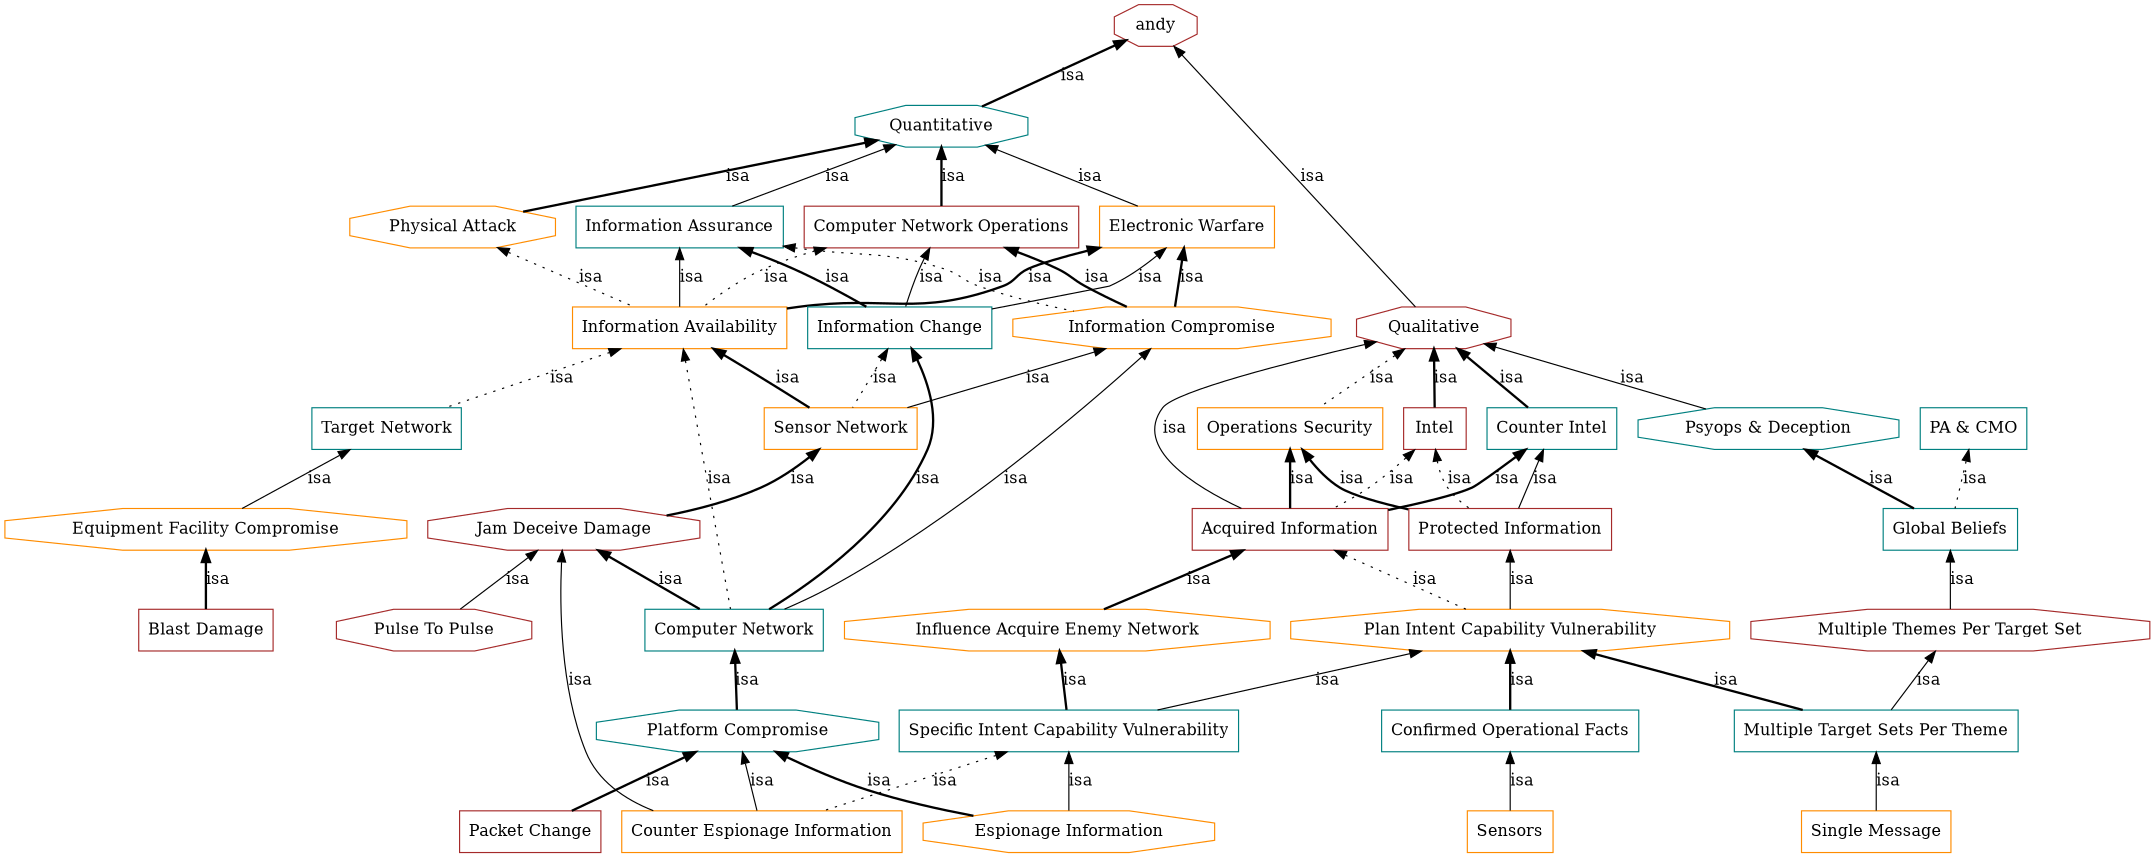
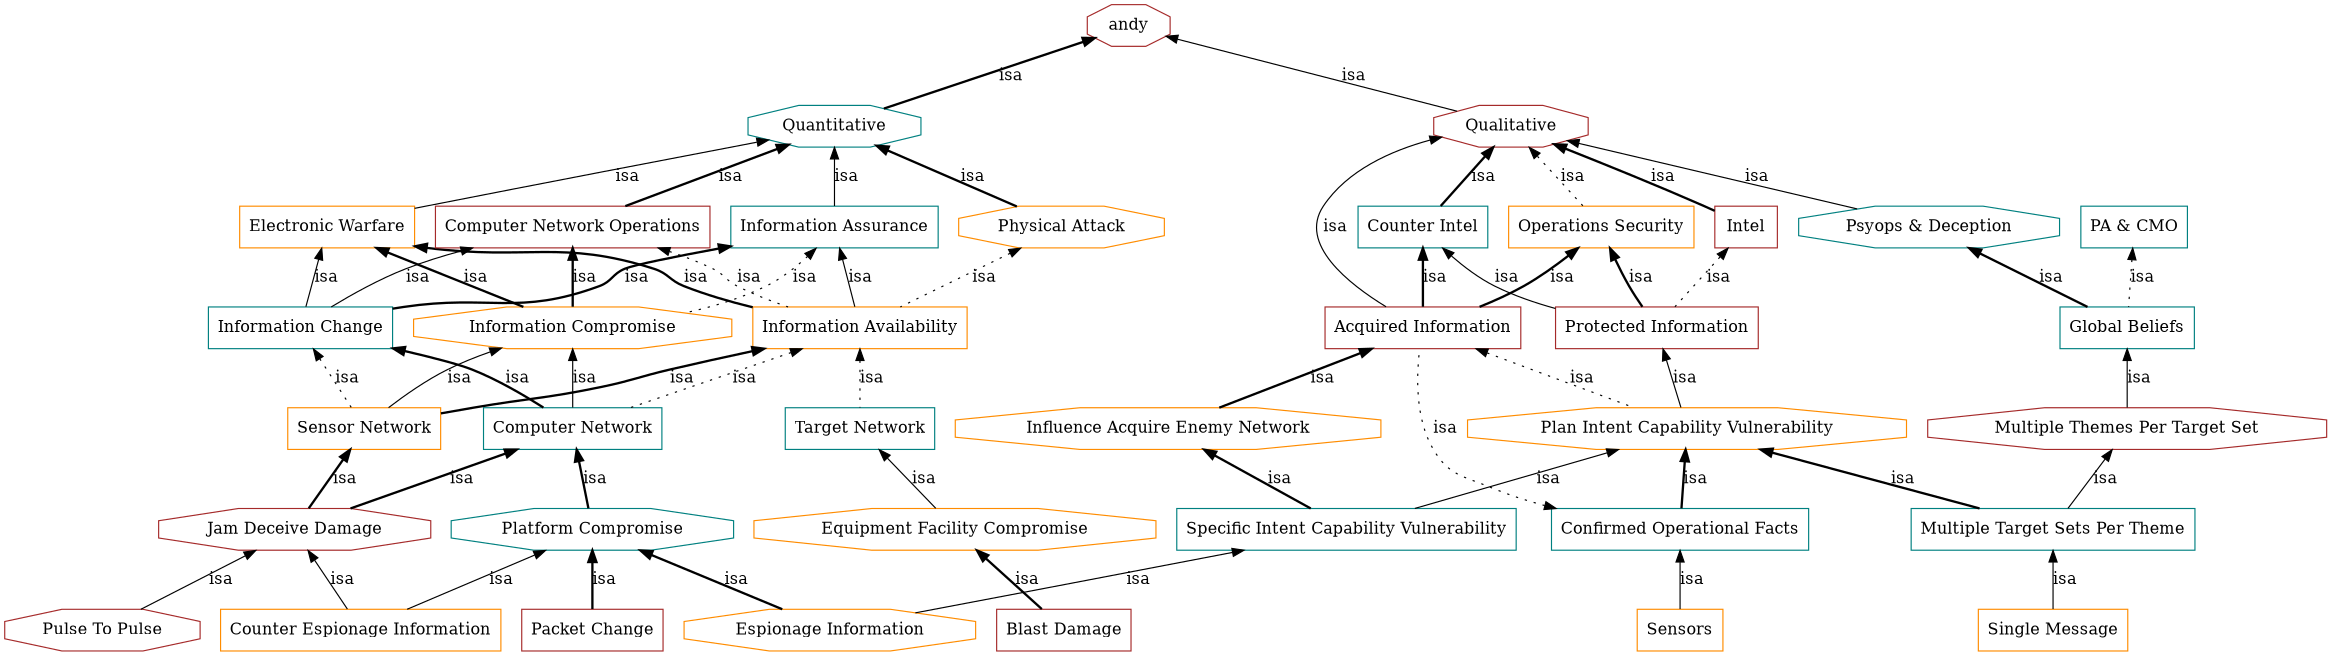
(1371, 486) -> (1440, 460)
(654, 583) -> (428, 481)
(910, 783) -> none
